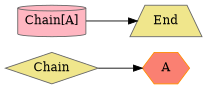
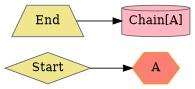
(107, 21) -> (95, 21)
(52, 68) -> (48, 68)
